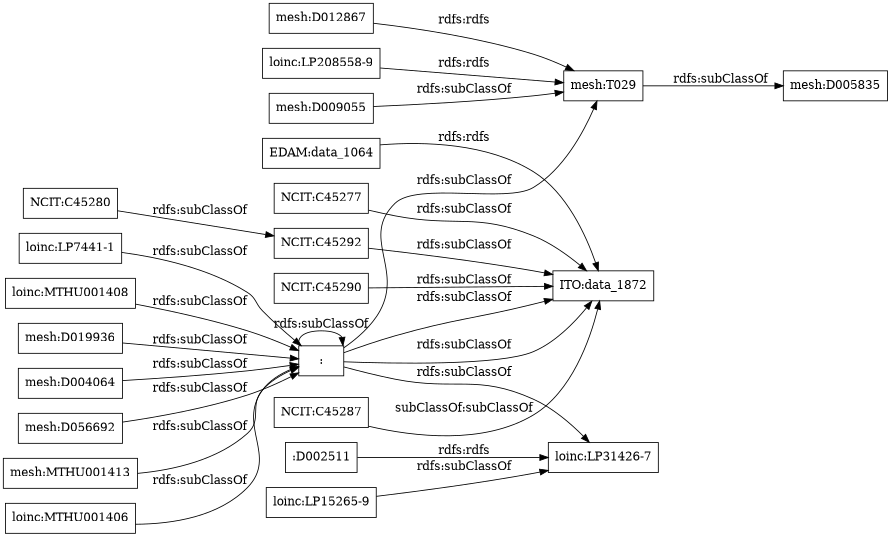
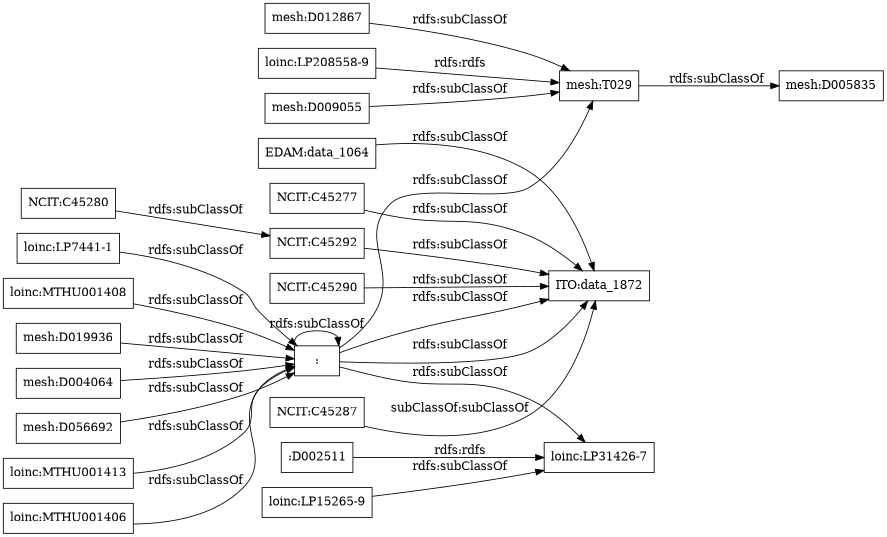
(464, 20) -> (460, 20)
(464, 138) -> (460, 138)
(70, 473) -> (68, 473)
